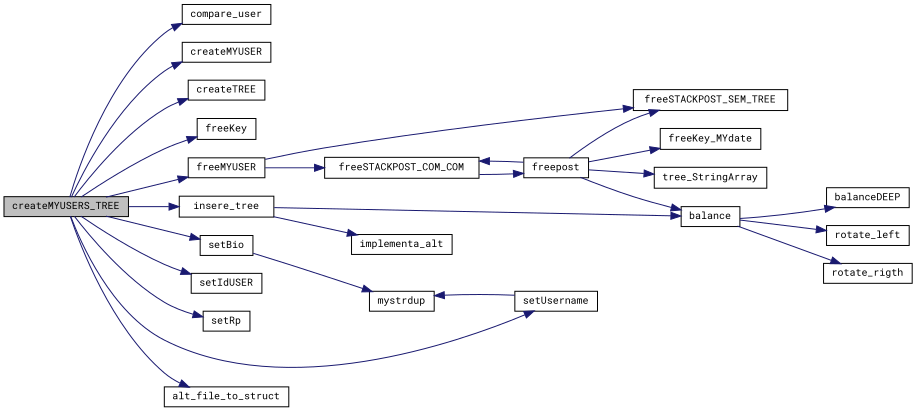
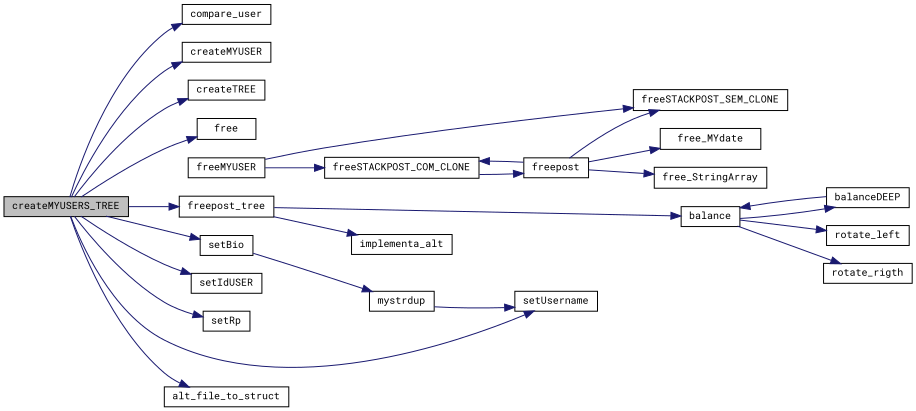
(711, 100) -> (711, 100)
(227, 129) -> (227, 129)
(711, 139) -> (711, 139)
(402, 168) -> (402, 168)
(711, 178) -> (711, 178)
(142, 188) -> none
(625, 194) -> (788, 201)
(227, 207) -> (227, 207)
(480, 295) -> (469, 308)
